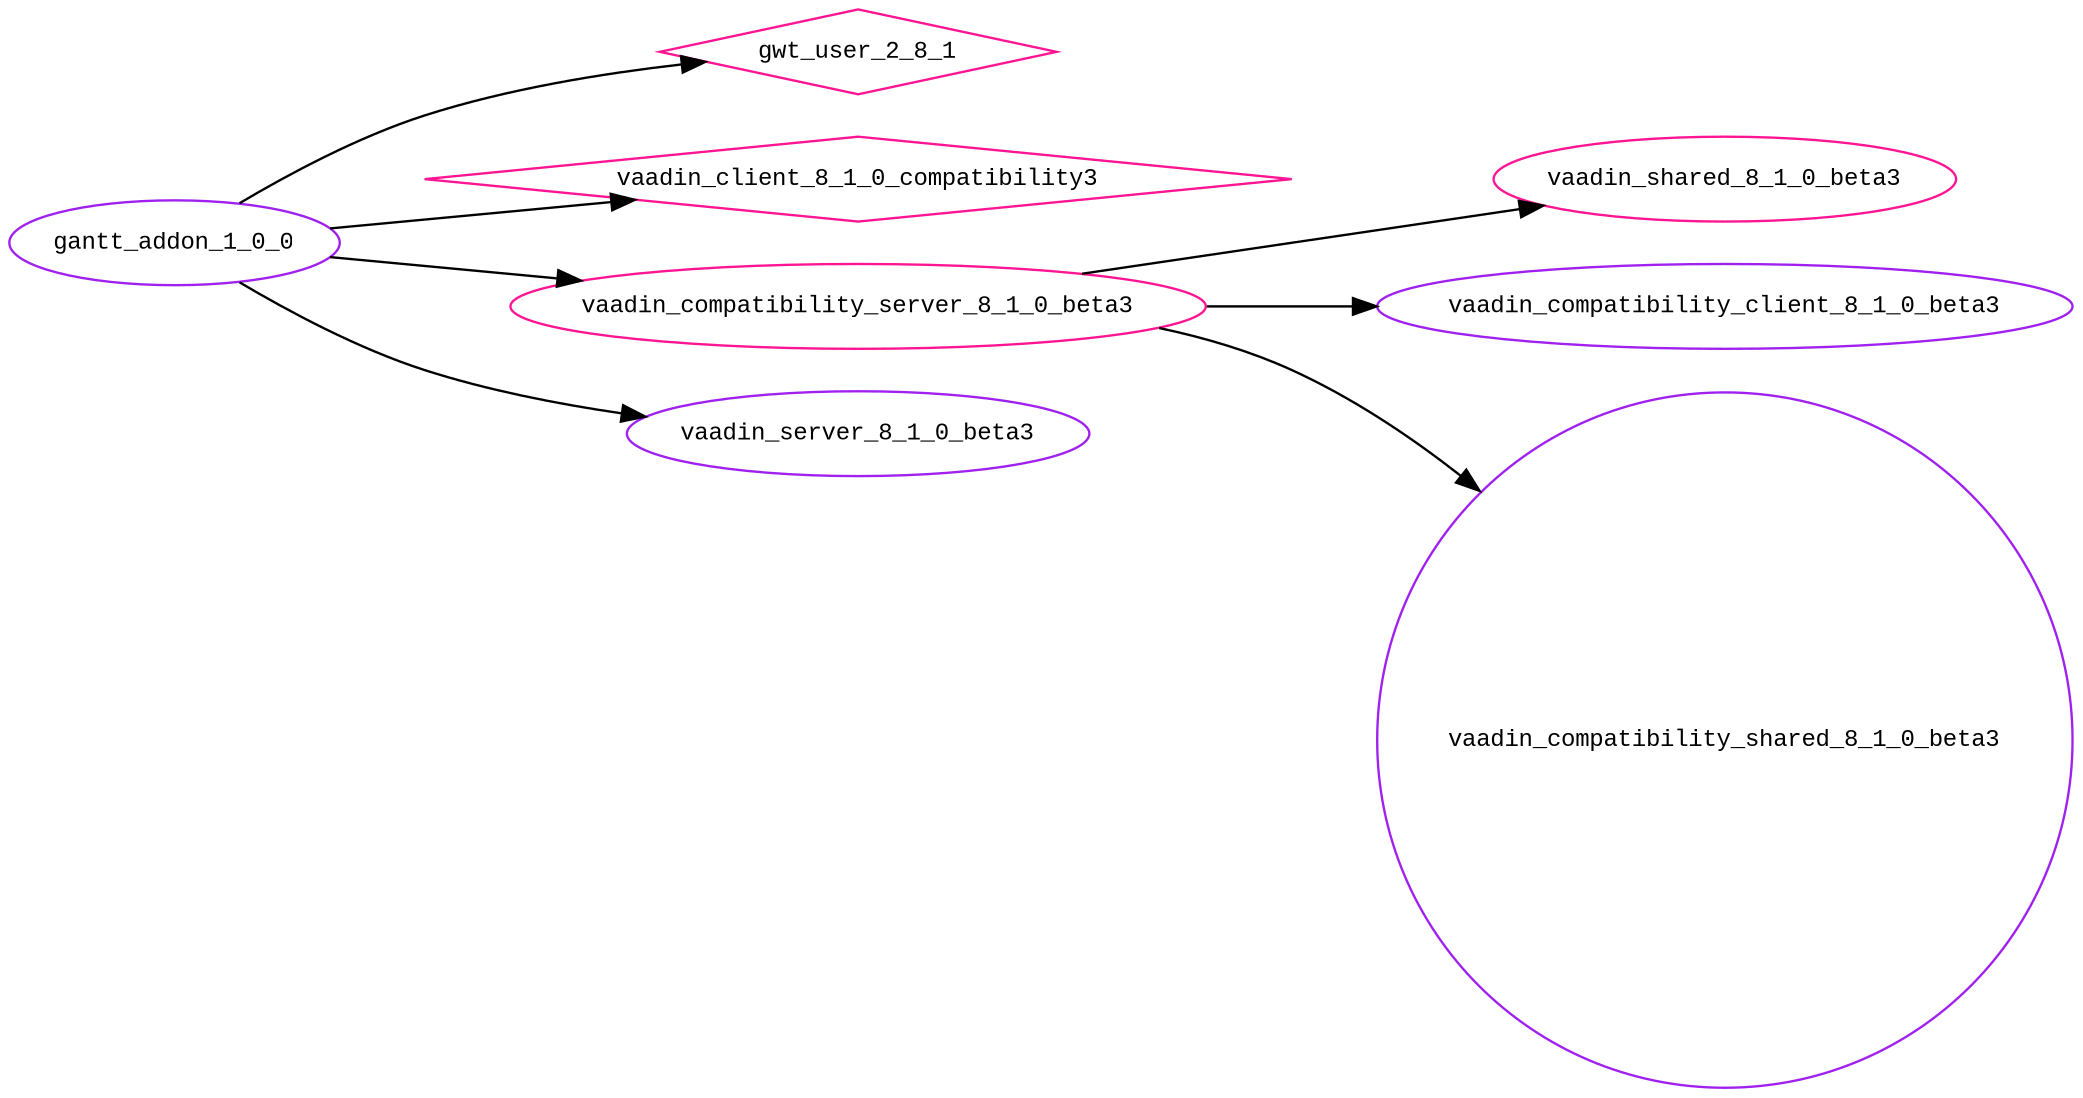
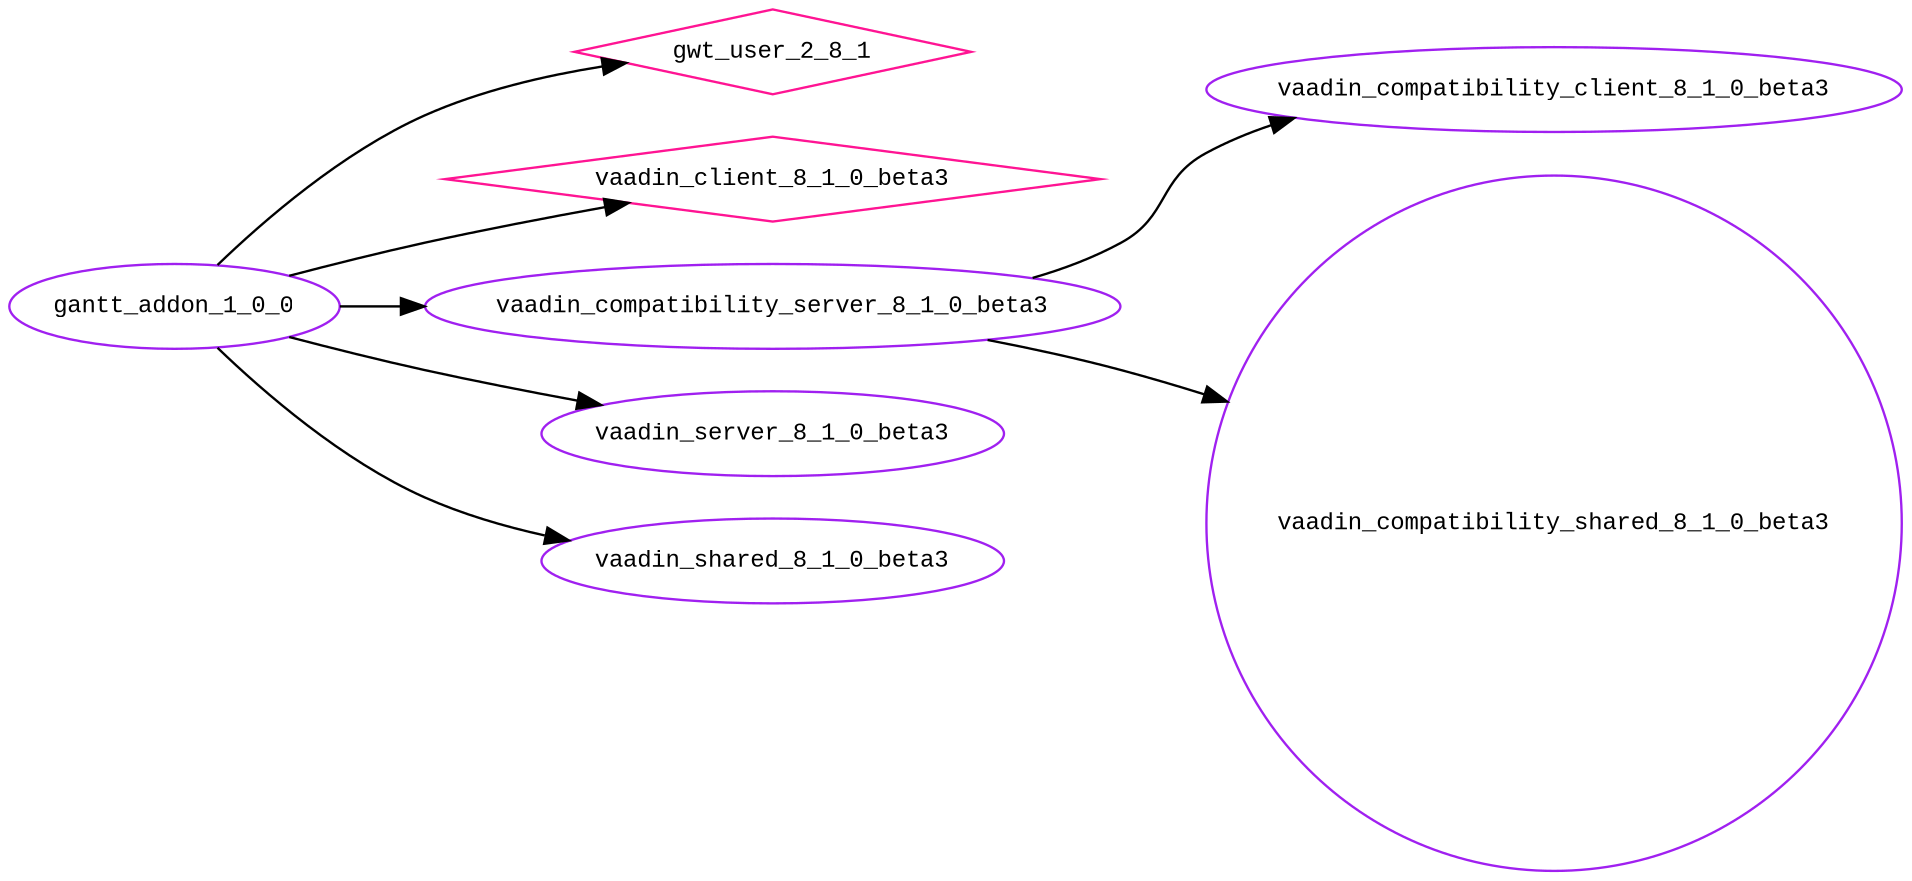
(858, 179) -> (773, 179)
(1725, 179) -> (773, 561)
(1301, 241) -> (367, 467)
(858, 306) -> (773, 306)
